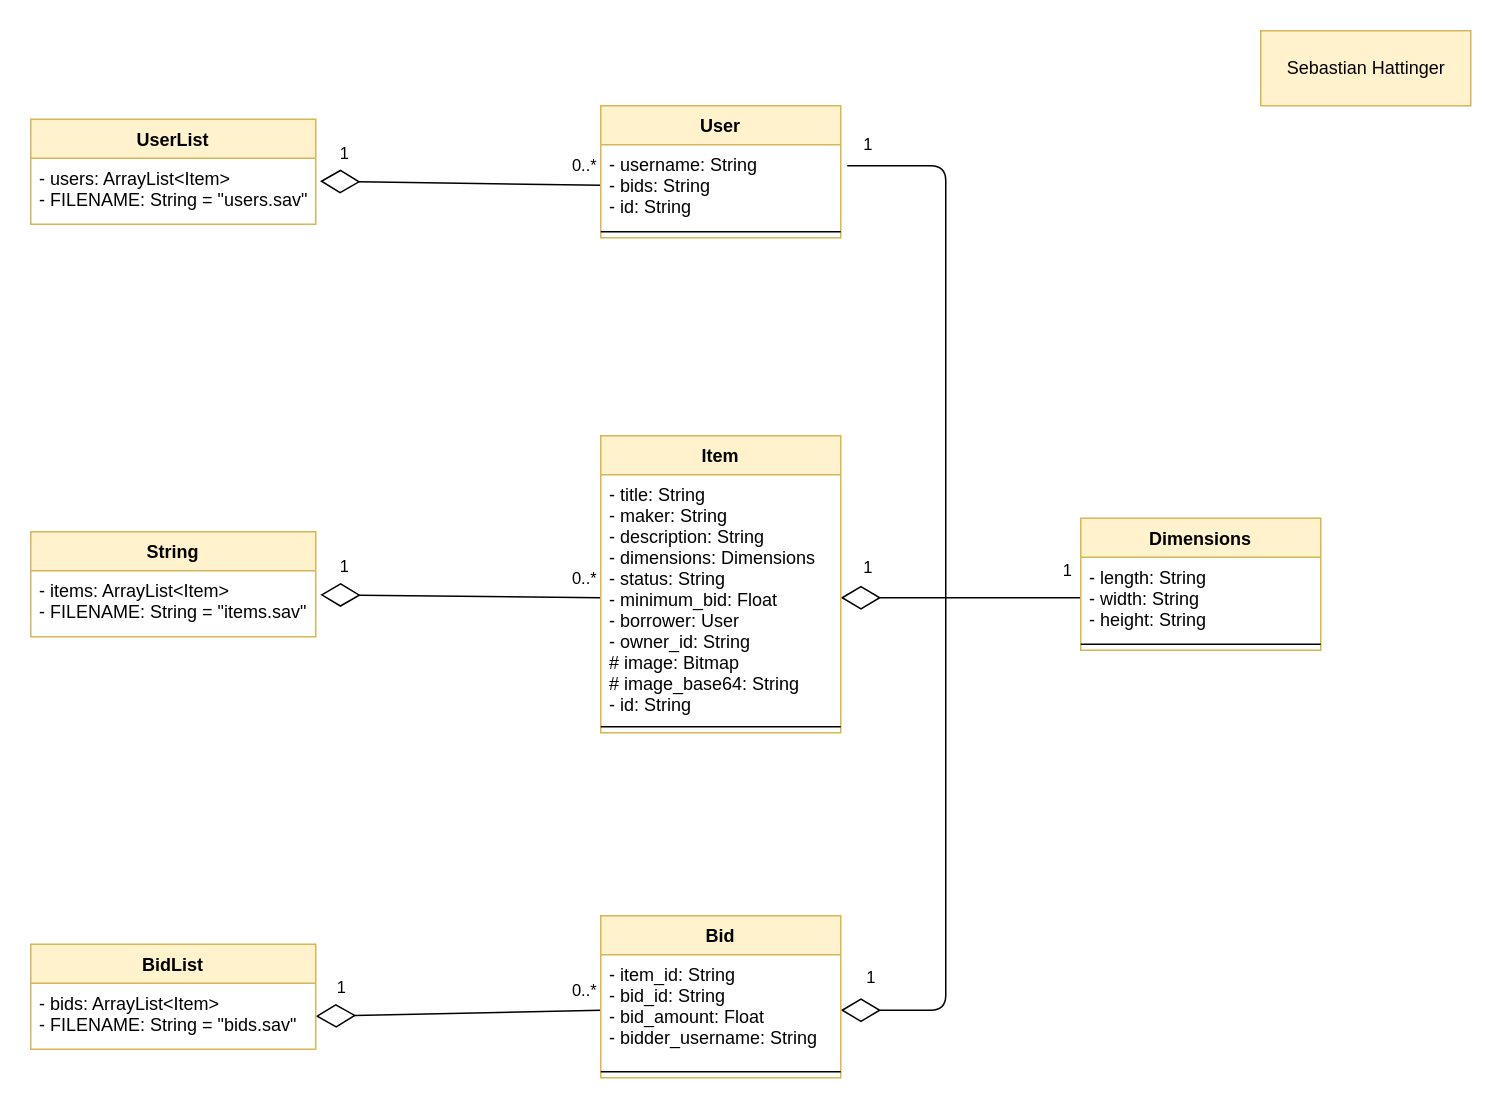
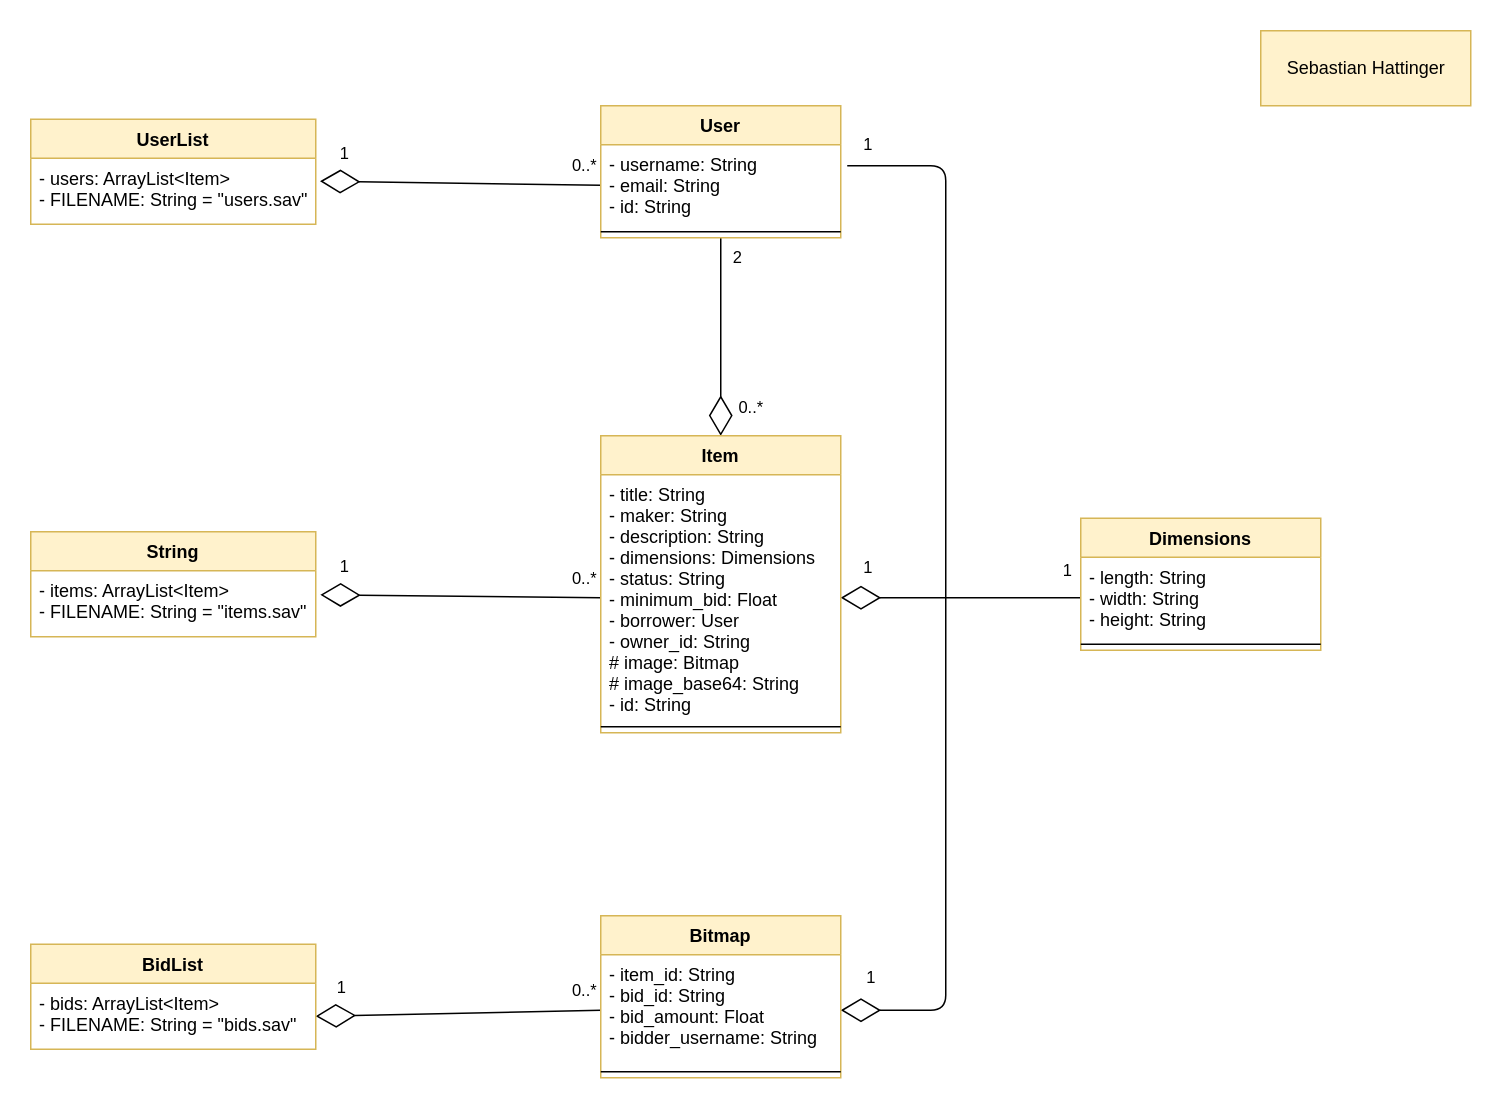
(690, 165) -> (690, 165)
none -> (721, 318)
(720, 936) -> (720, 936)
